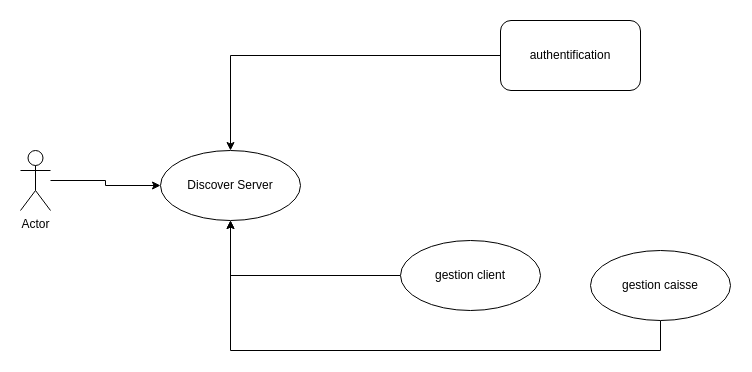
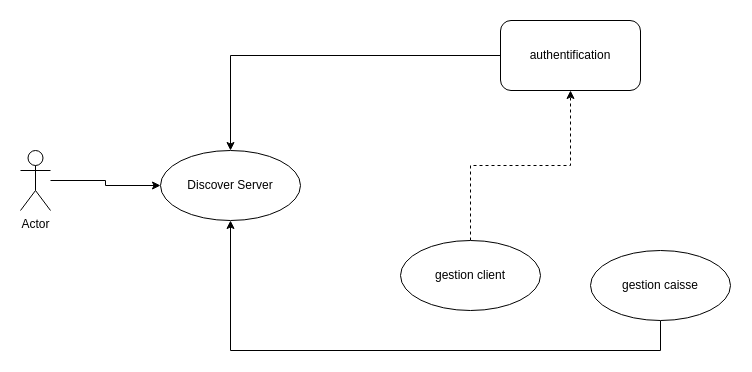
none -> (517, 166)
(317, 276) -> none
